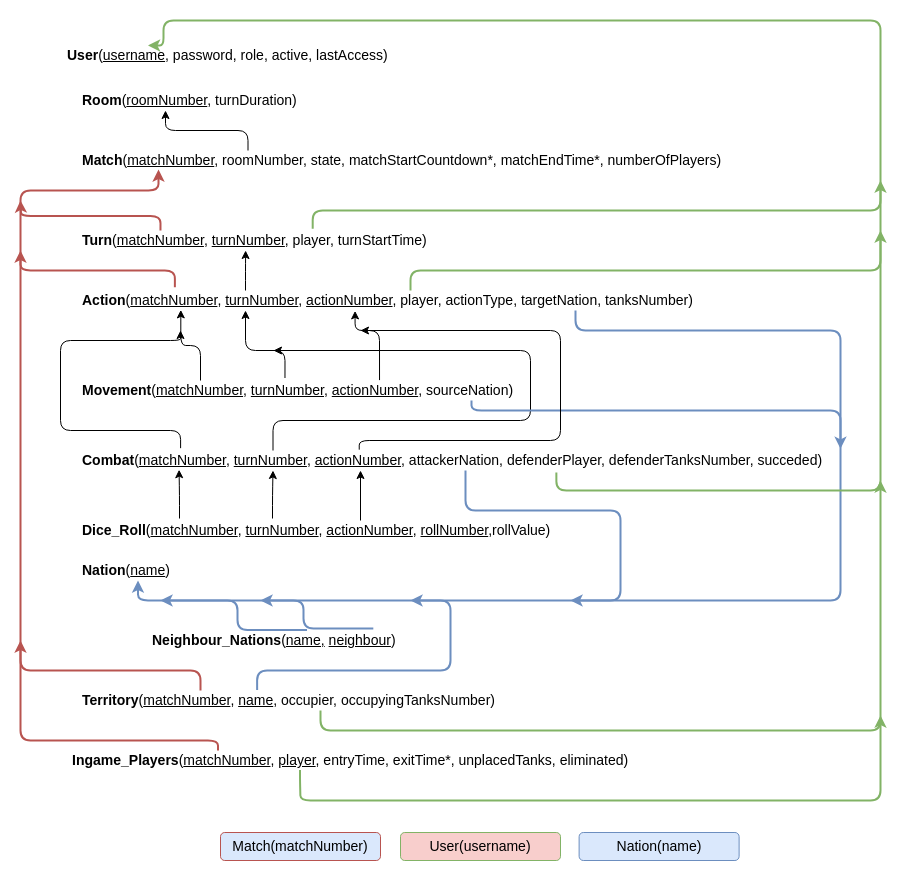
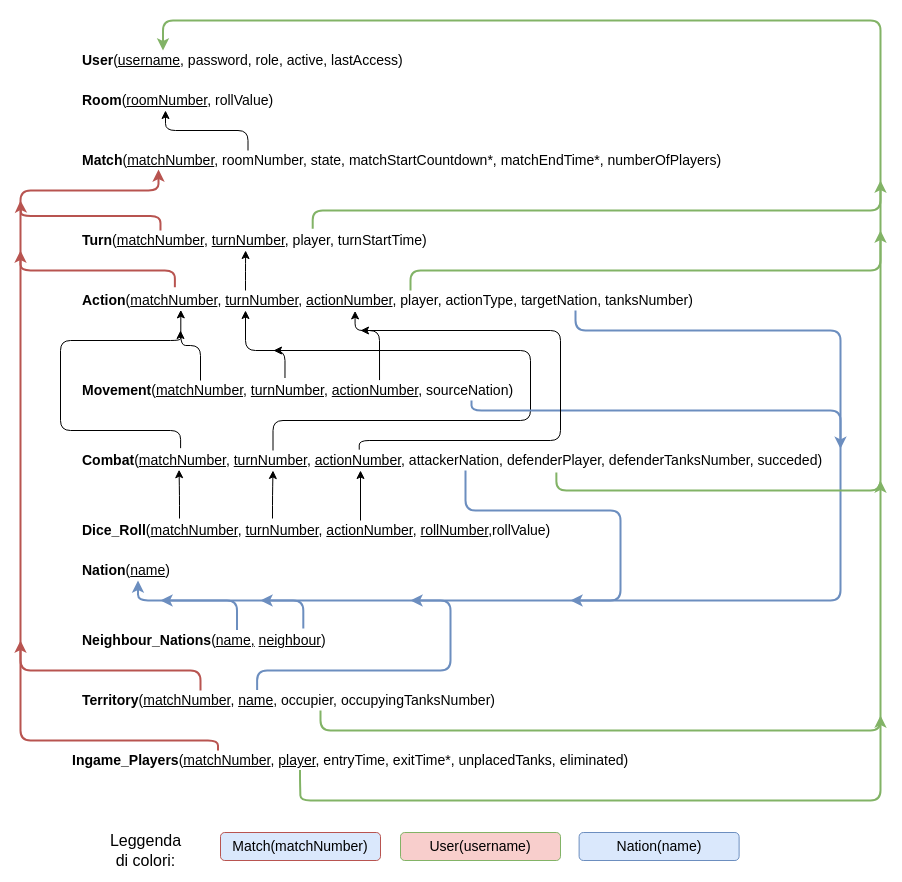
(231, 56) -> (246, 61)
(195, 101) -> (179, 101)
(281, 641) -> (211, 641)
none -> (146, 851)
